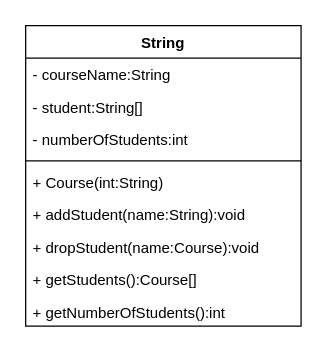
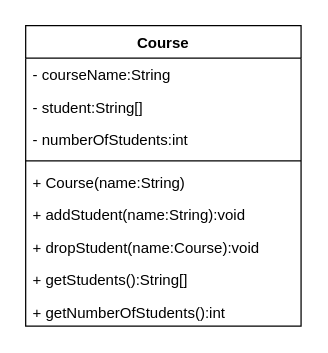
(163, 43) -> (163, 43)
(109, 183) -> (115, 183)
(129, 280) -> (127, 280)
